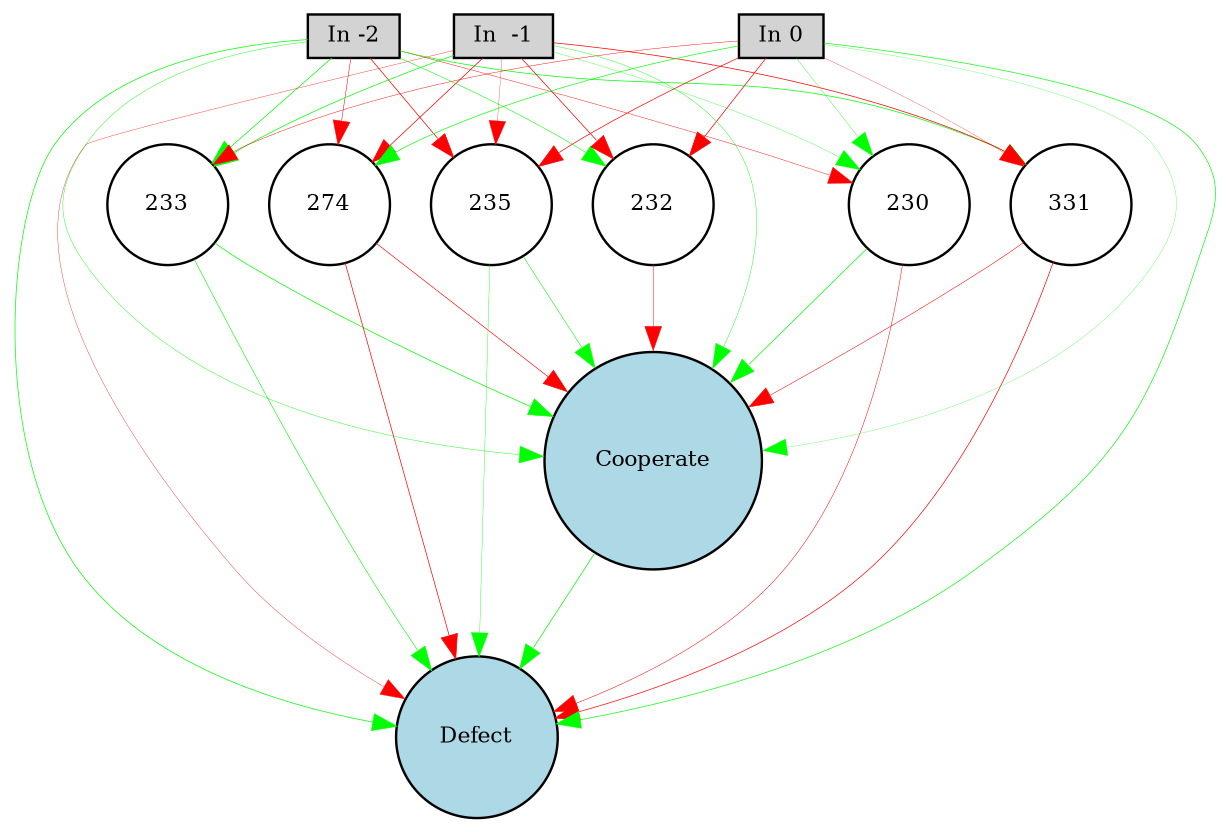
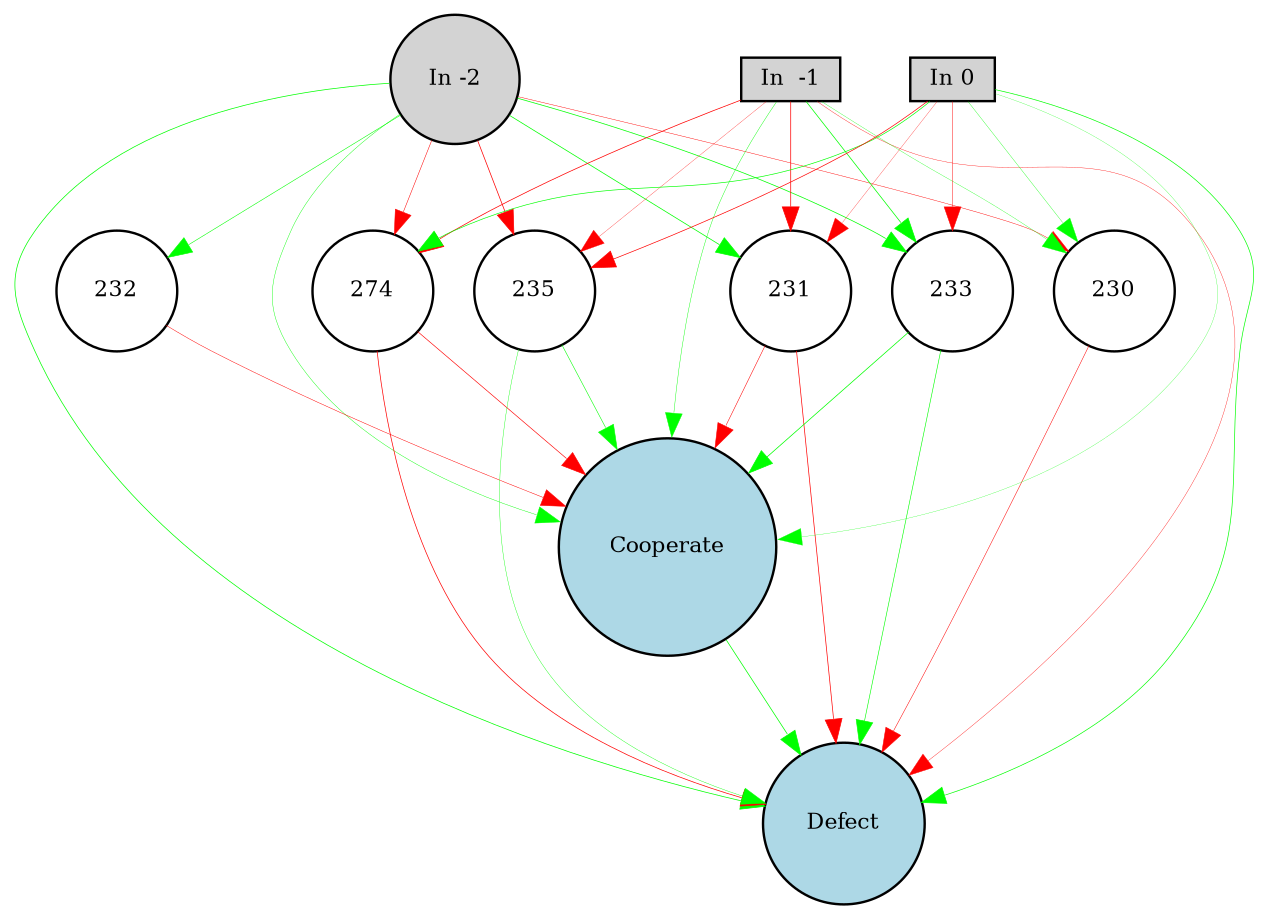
(354, 36) -> (455, 79)
(735, 98) -> none
(572, 114) -> none
(1071, 205) -> (791, 291)
(808, 306) -> none
